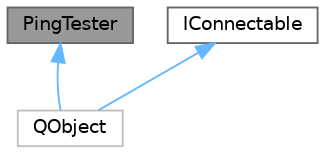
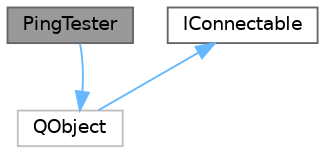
(58, 87) -> (83, 67)
